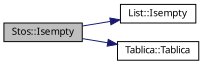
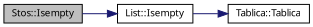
(95, 41) -> (205, 14)
